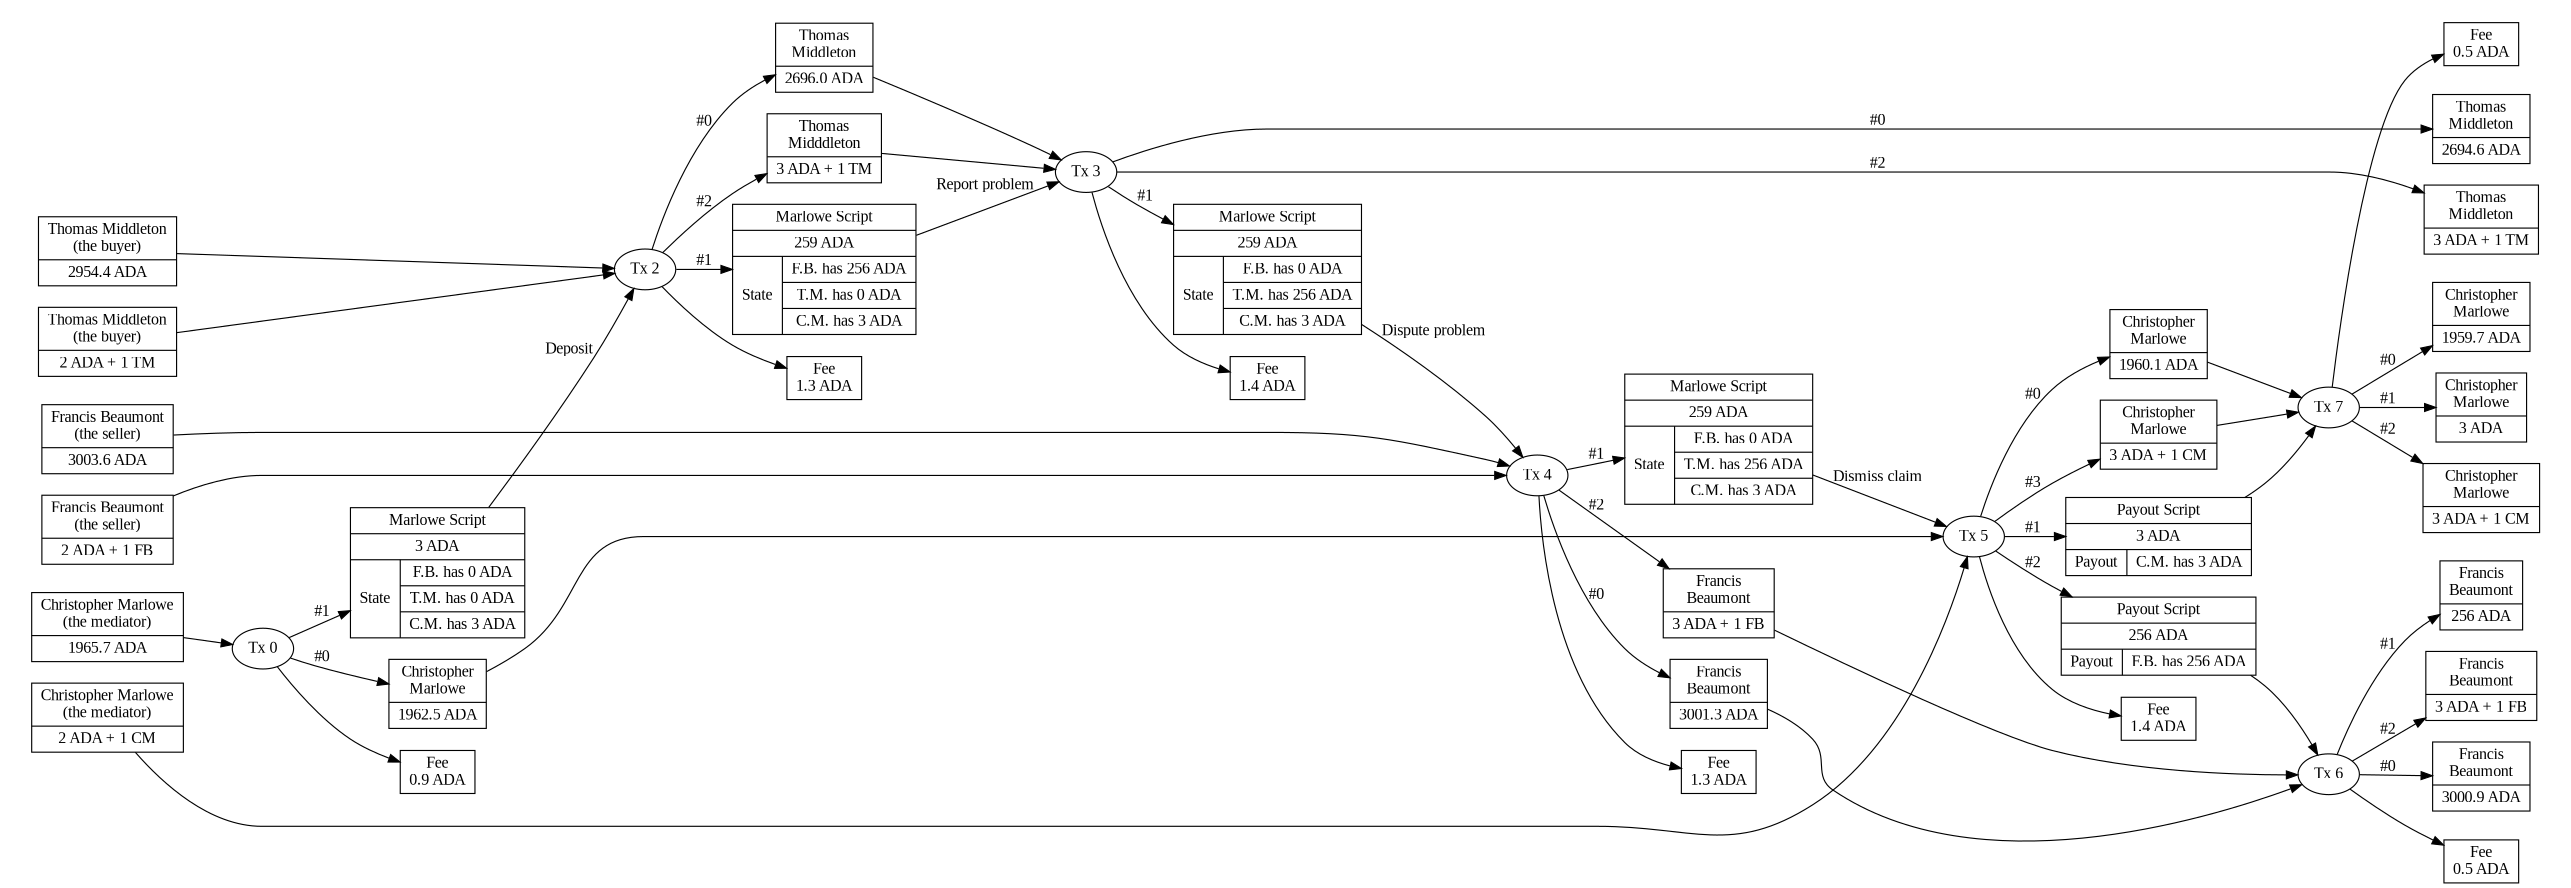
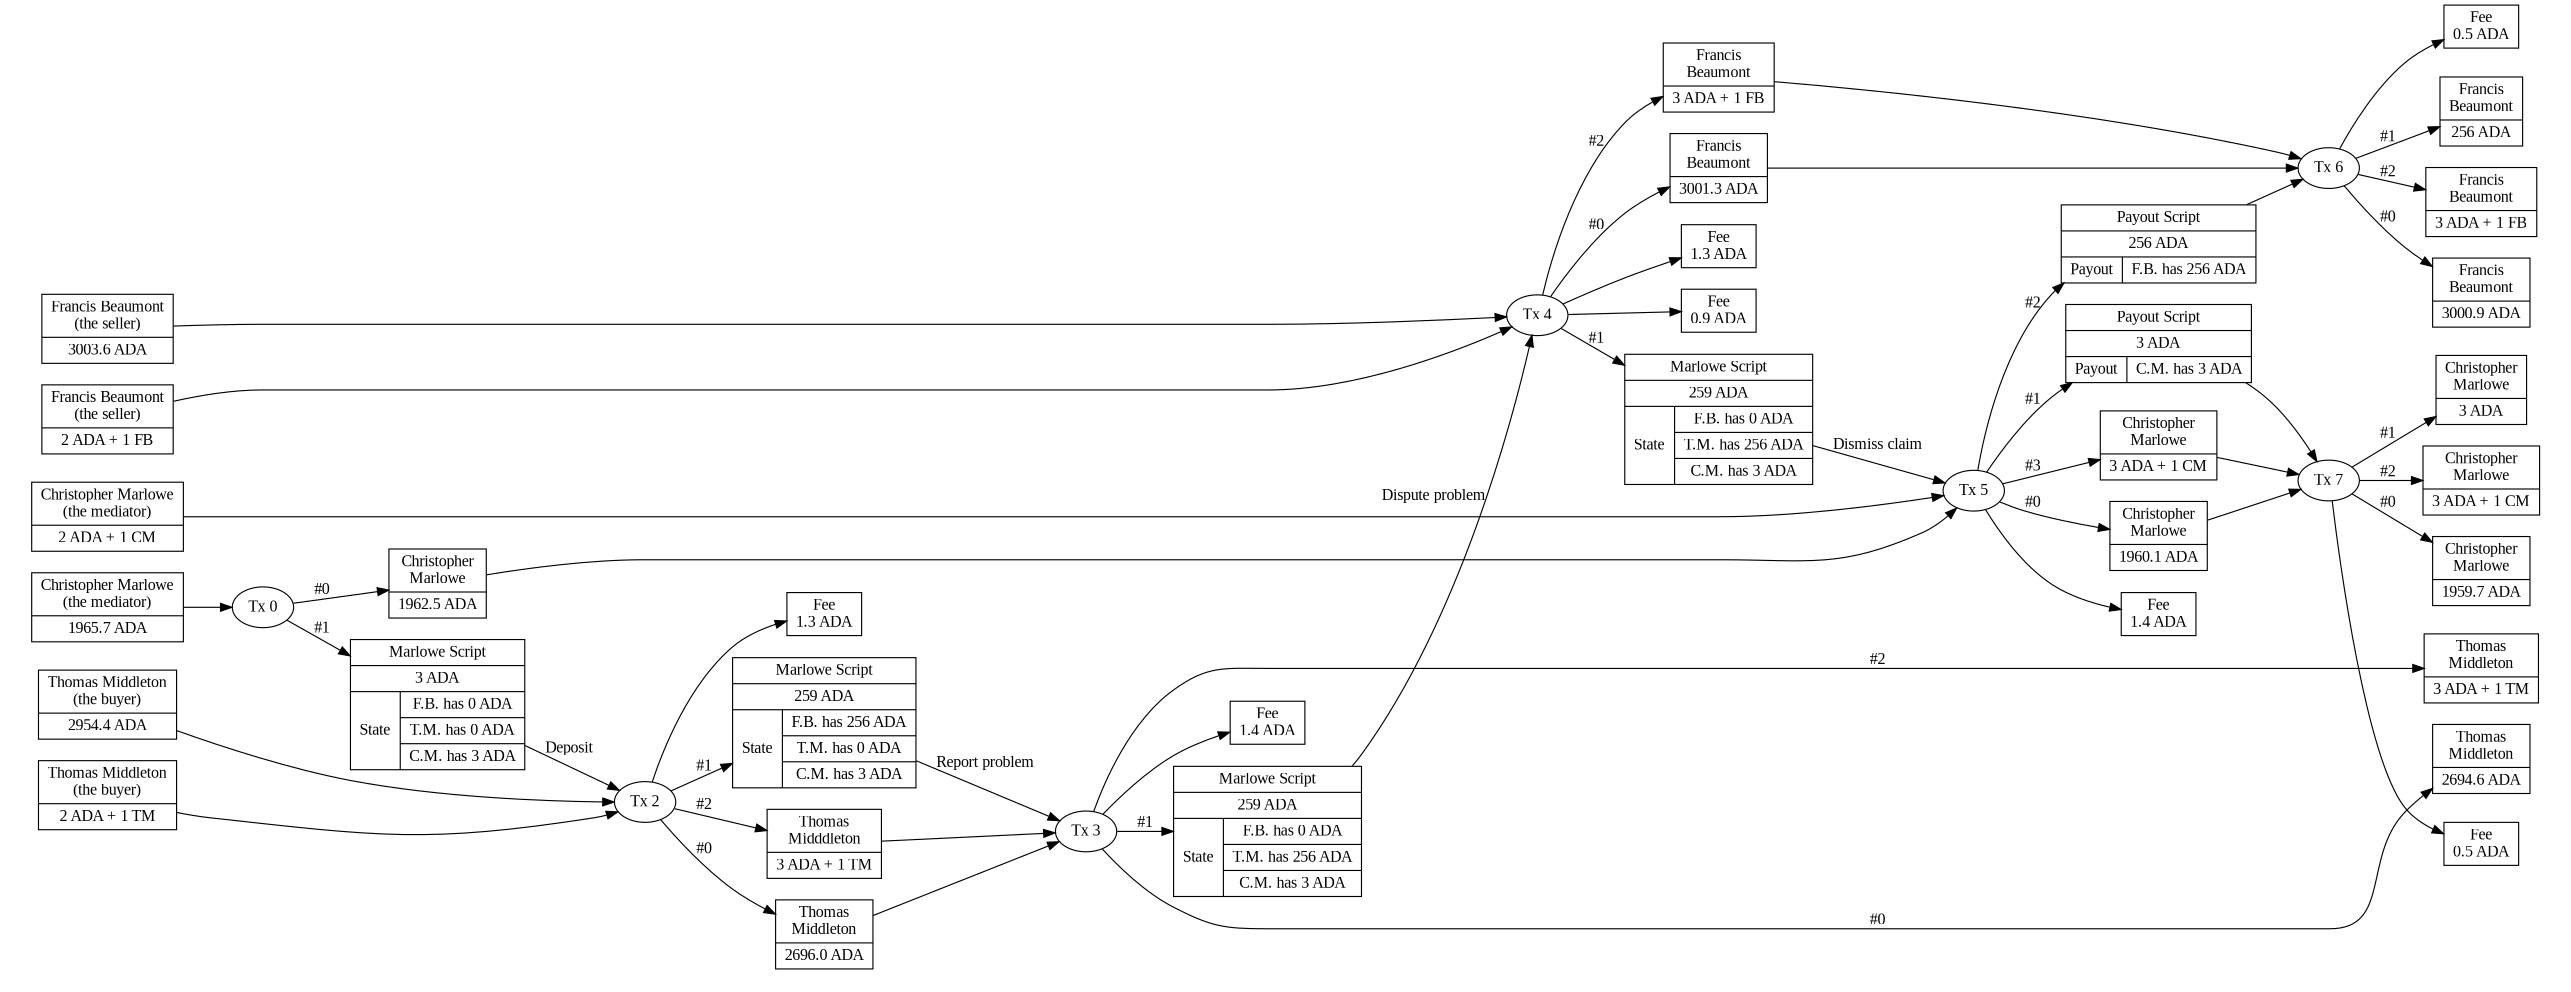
(327, 721) -> (1619, 313)
